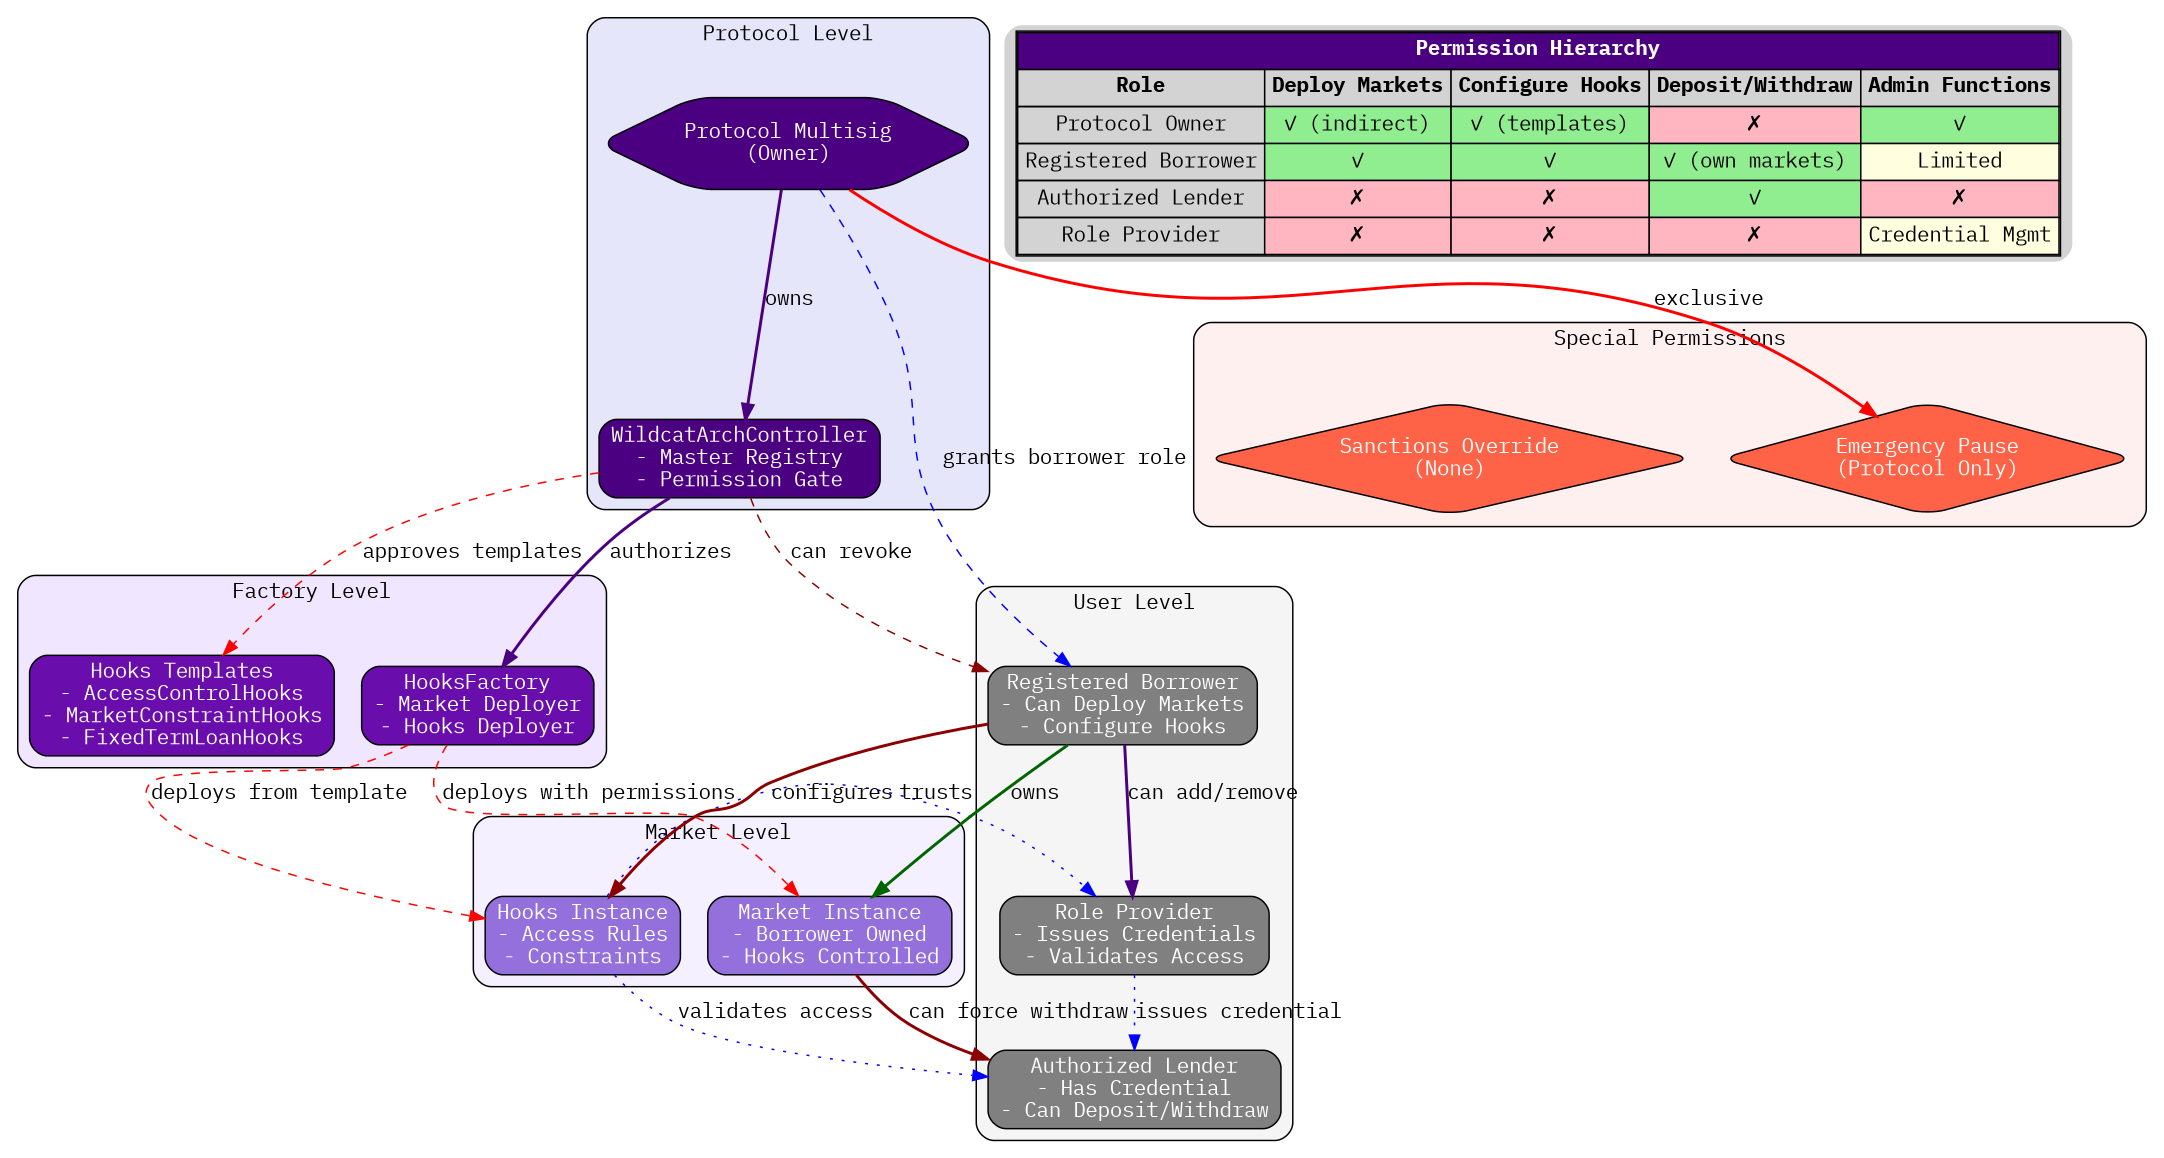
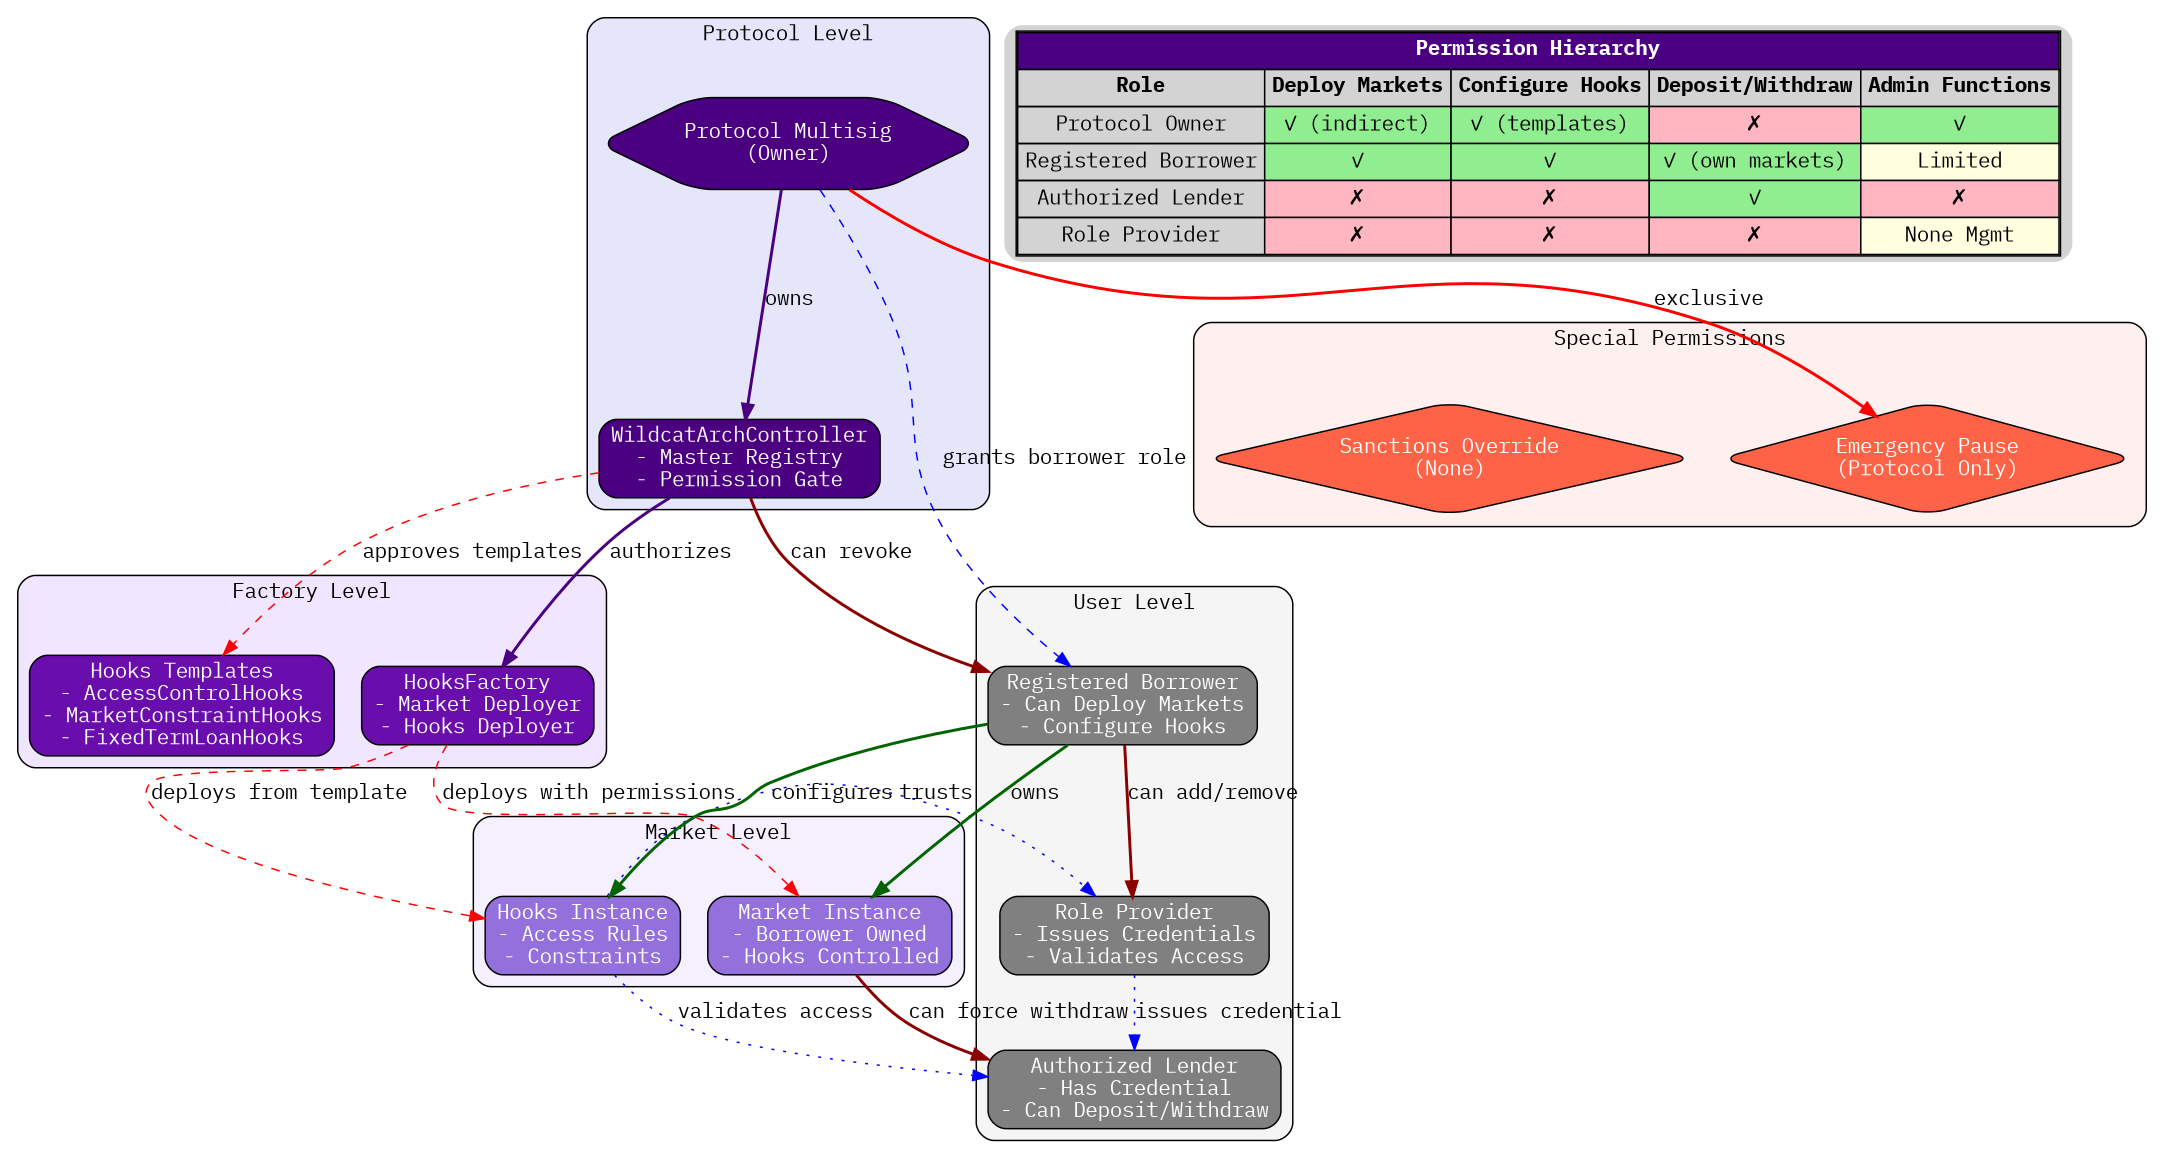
(1960, 235) -> (1960, 235)
(843, 605) -> (843, 605)
(789, 775) -> (789, 775)
(1128, 813) -> (1128, 813)
